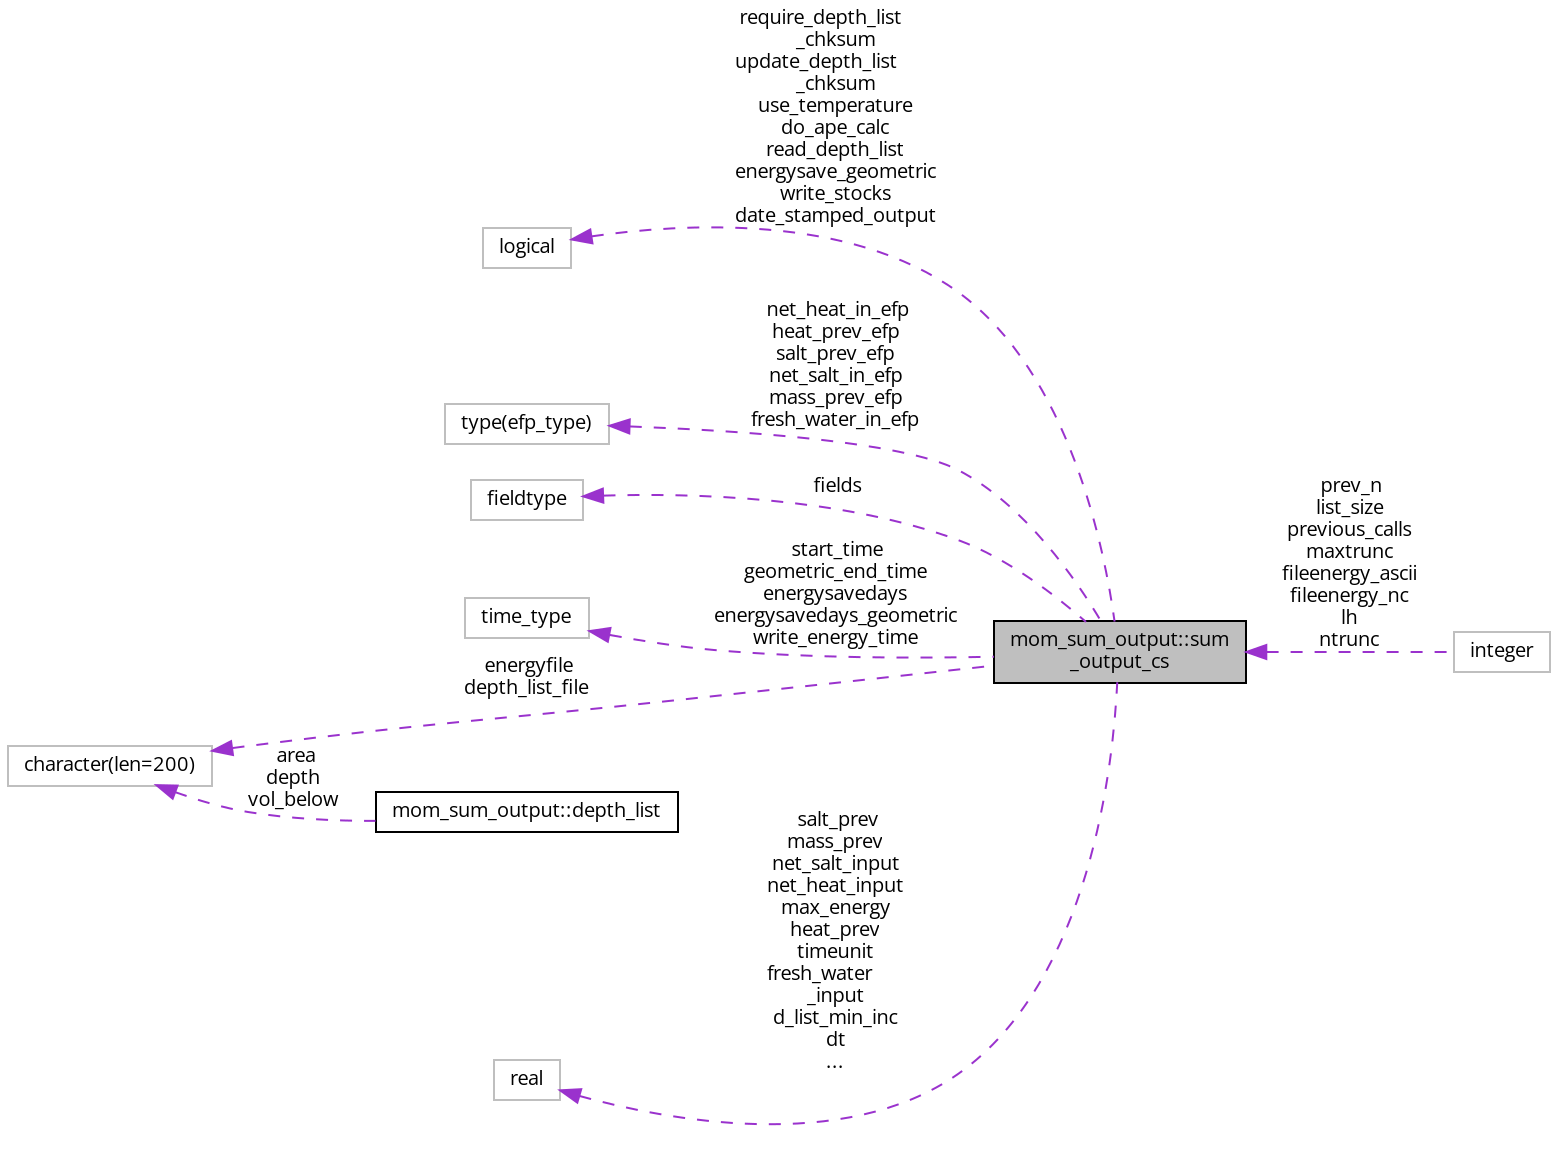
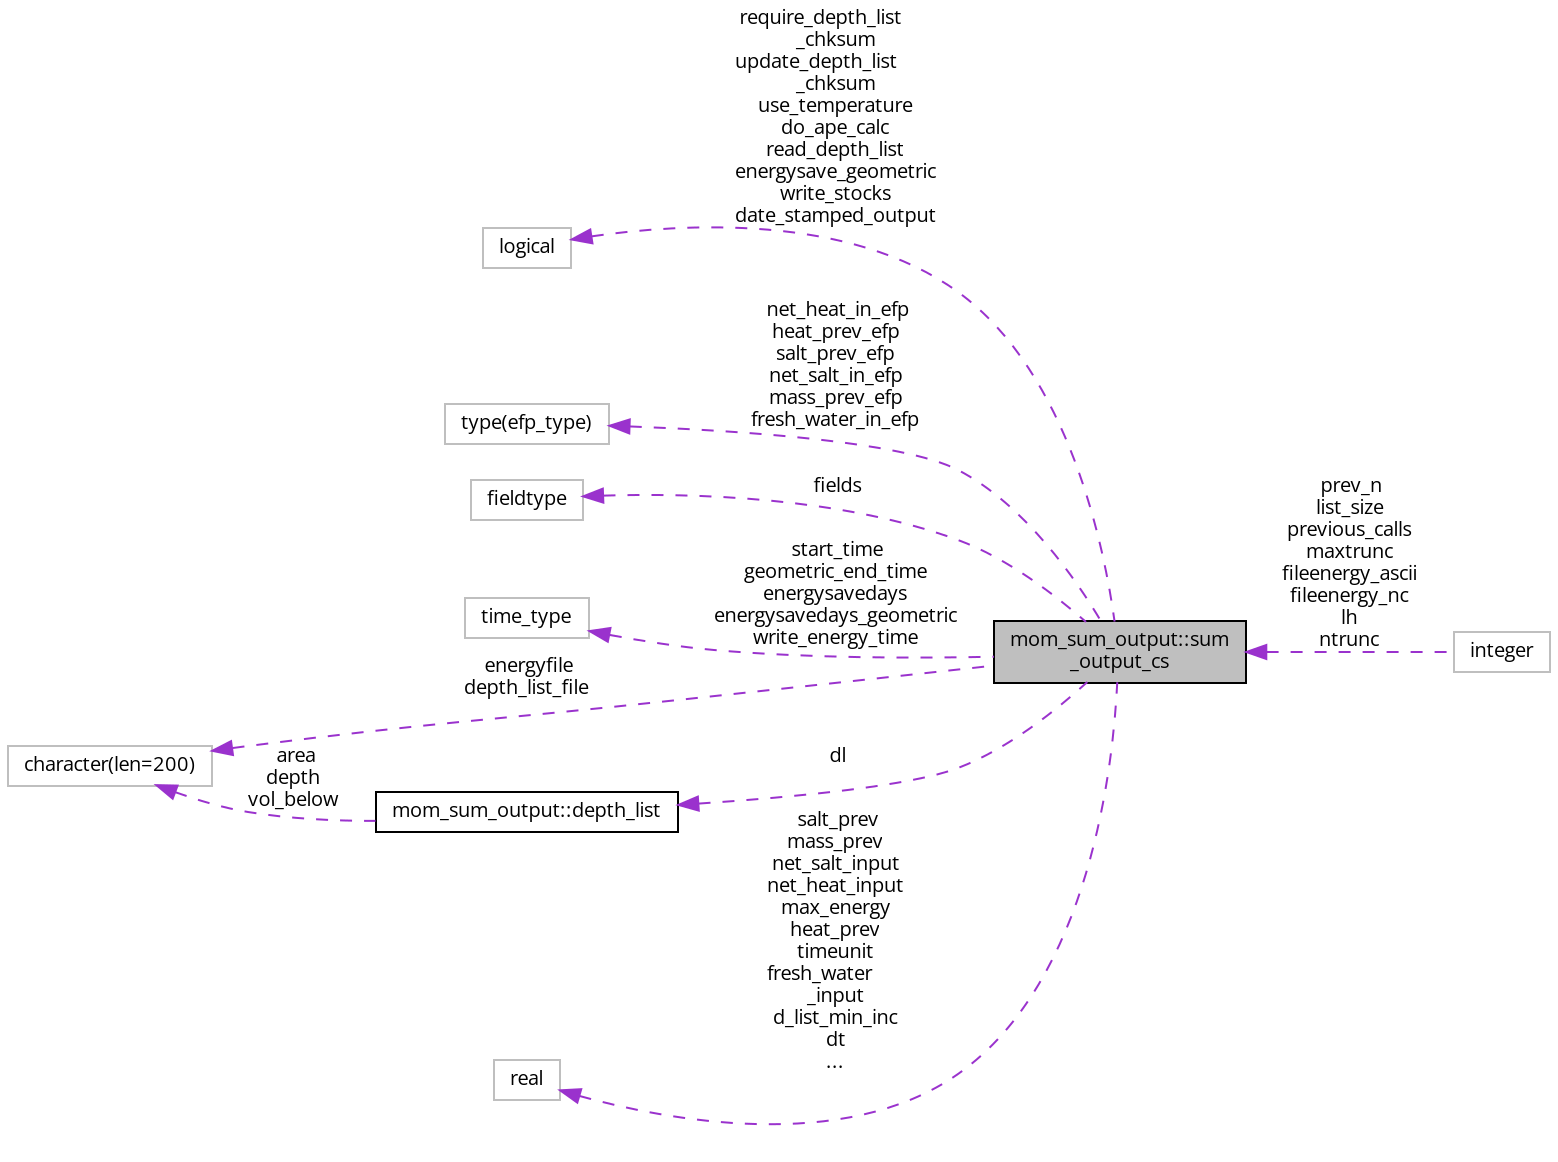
none -> (907, 781)
